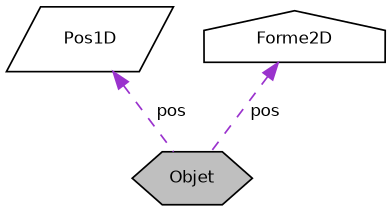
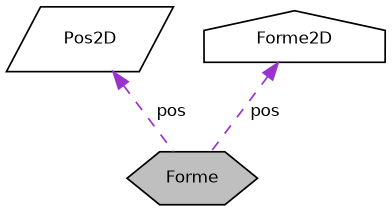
(90, 39) -> (90, 39)
(192, 178) -> (192, 178)
